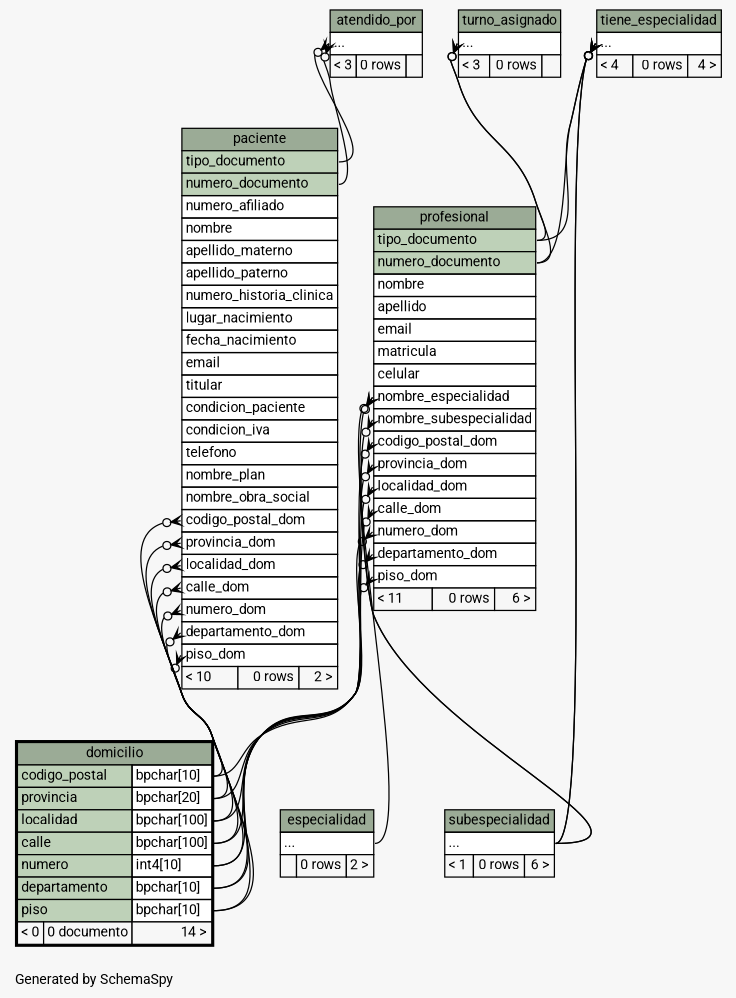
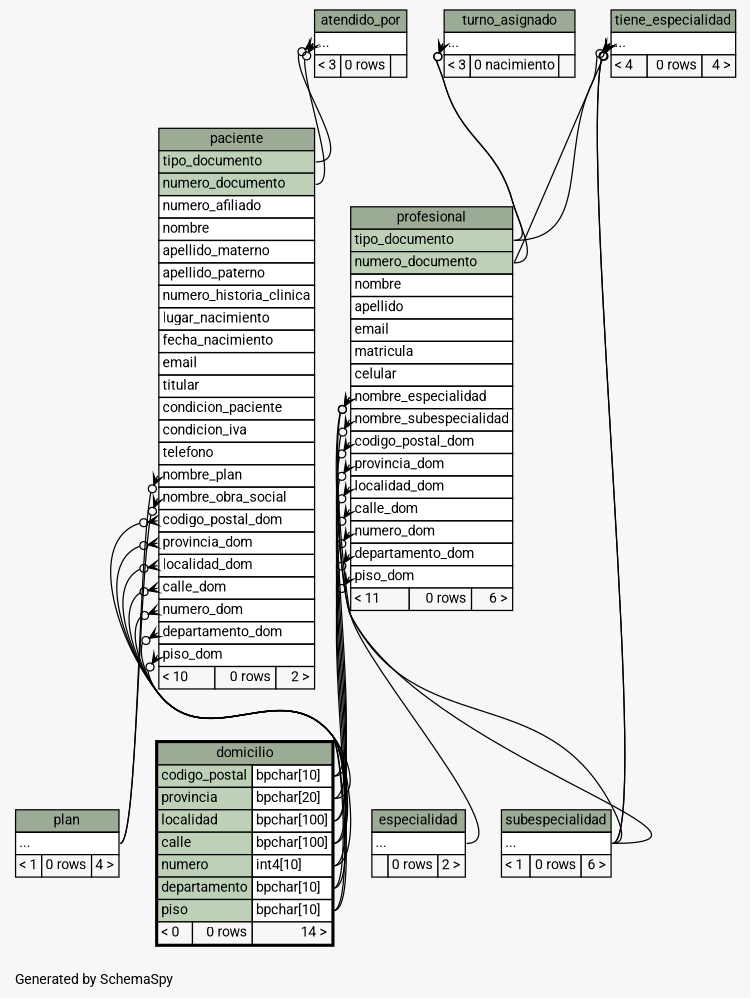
(517, 65) -> (515, 65)
none -> (67, 843)
(88, 933) -> (227, 933)
